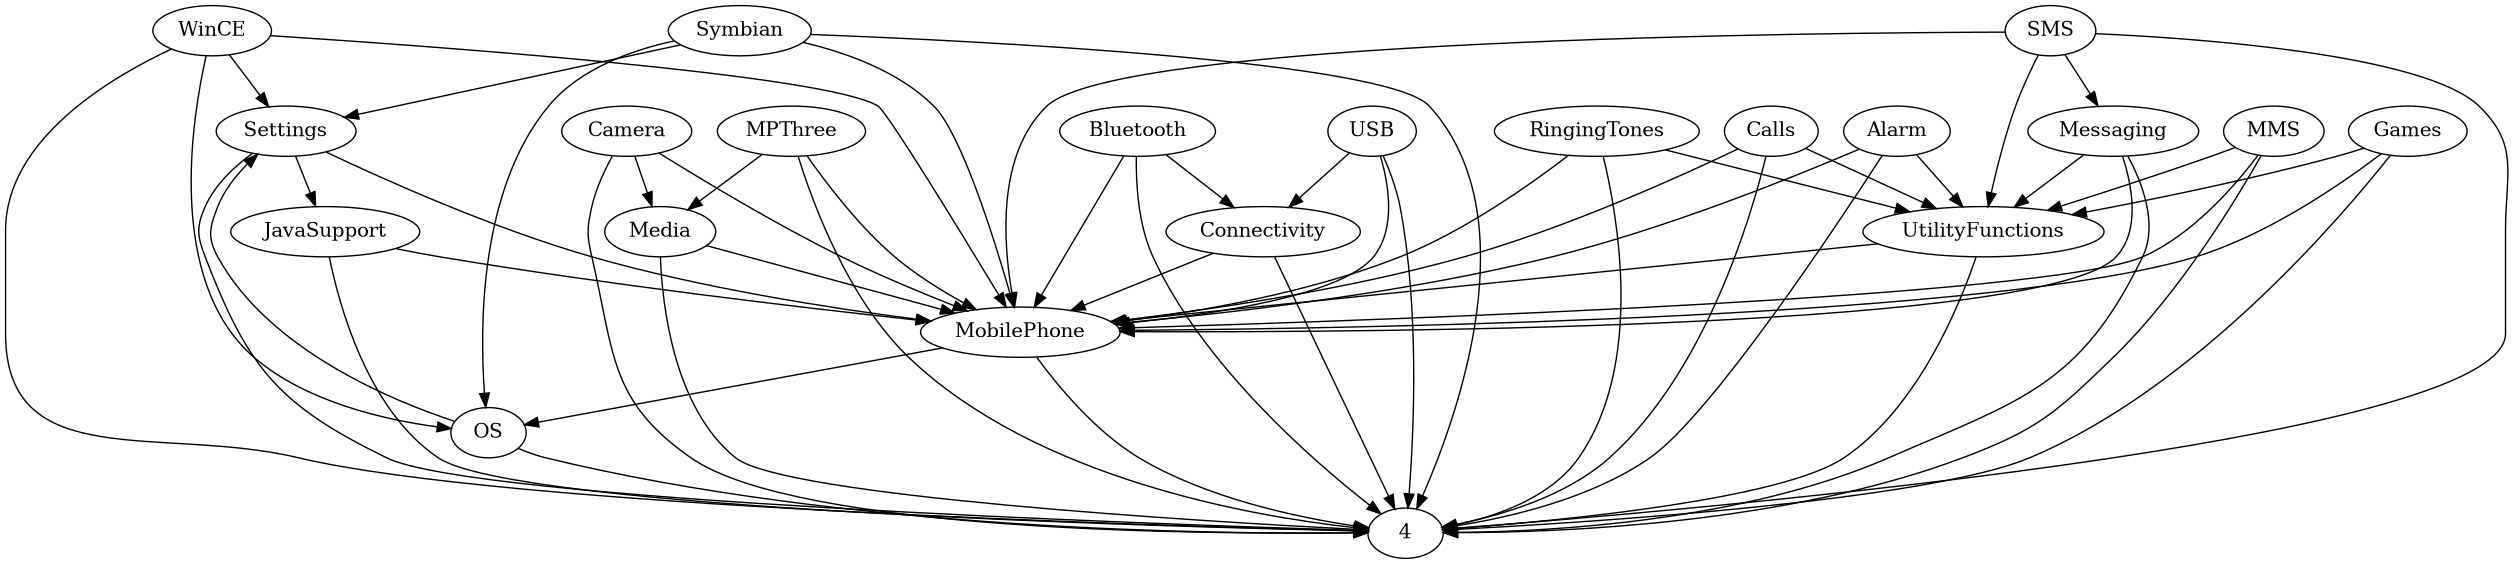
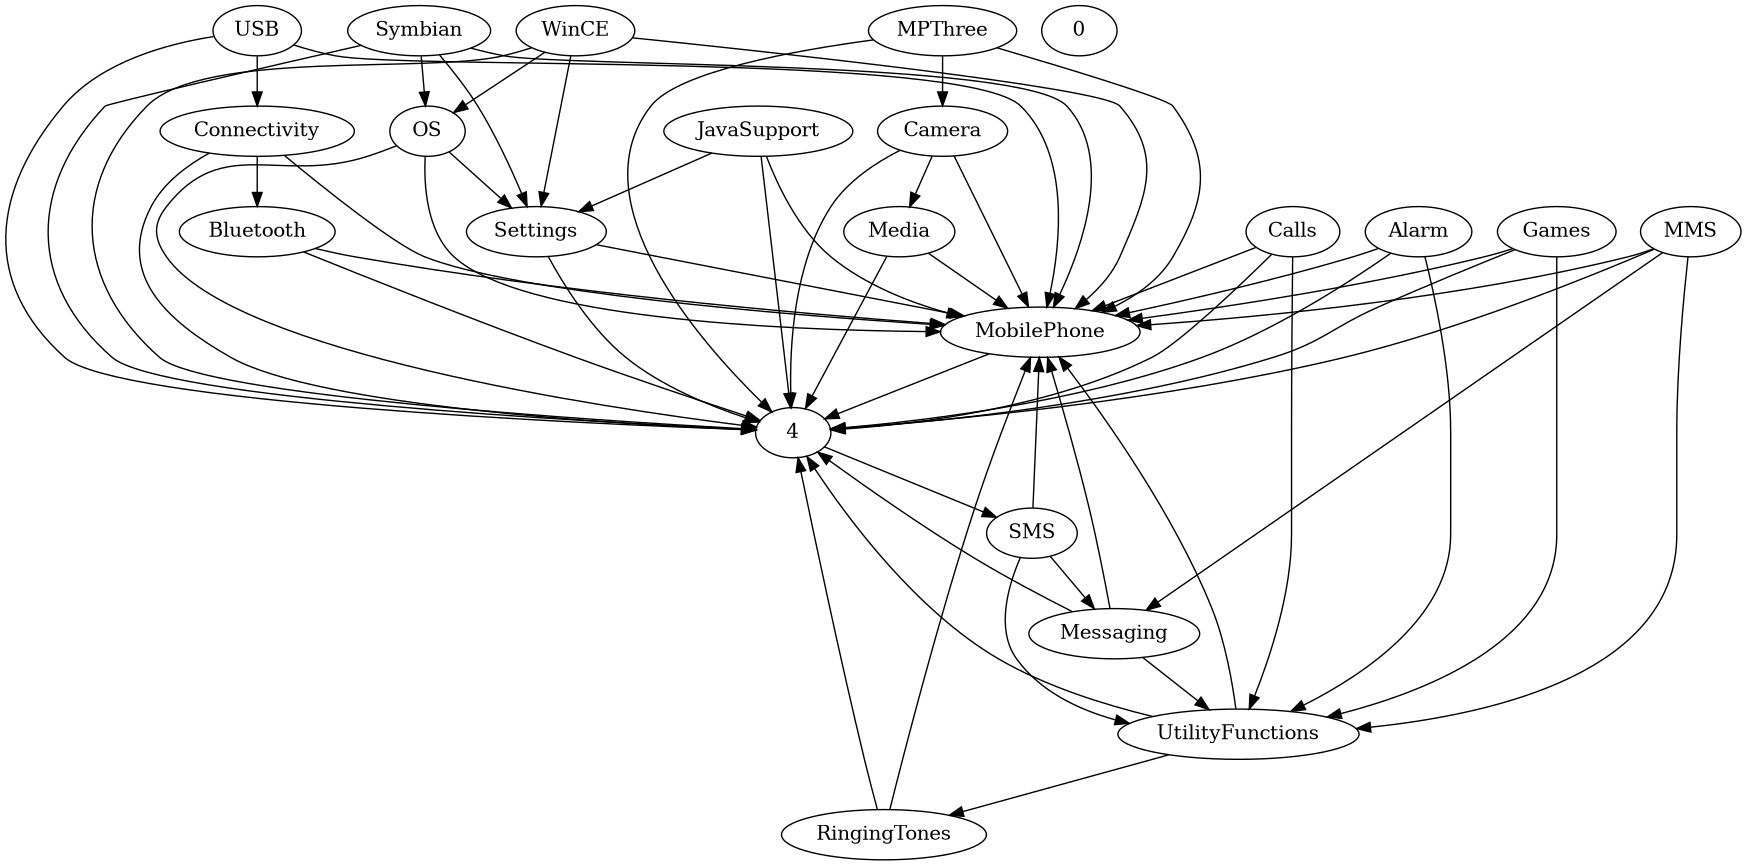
none -> (1079, 31)
(303, 175) -> (652, 180)
(1195, 177) -> (257, 175)
(730, 178) -> (943, 74)
(1804, 185) -> (1066, 783)
(740, 385) -> (631, 313)
(2305, 422) -> (904, 479)
none -> (1410, 427)
